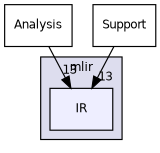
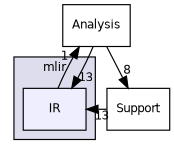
none -> (115, 62)
none -> (65, 72)
